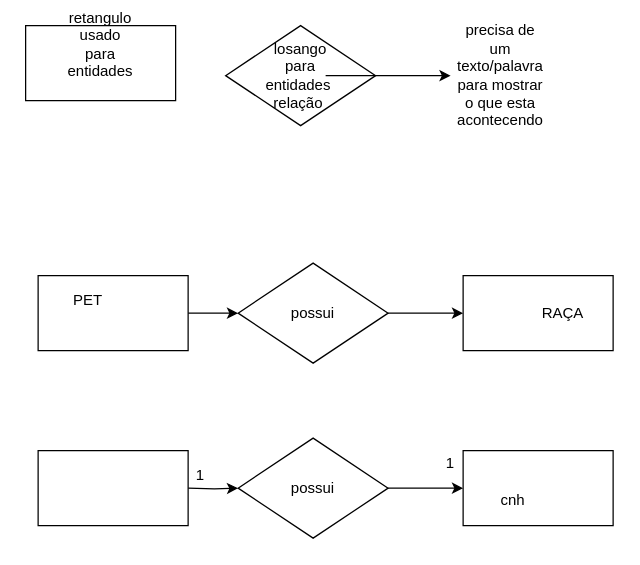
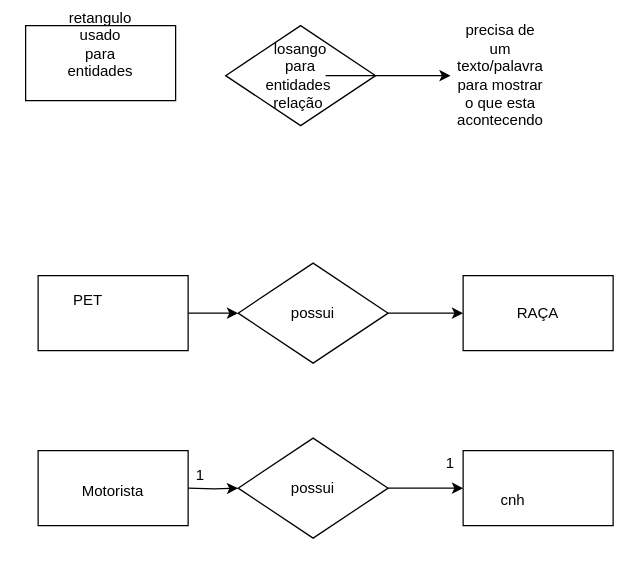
(563, 313) -> (538, 313)
none -> (113, 491)
